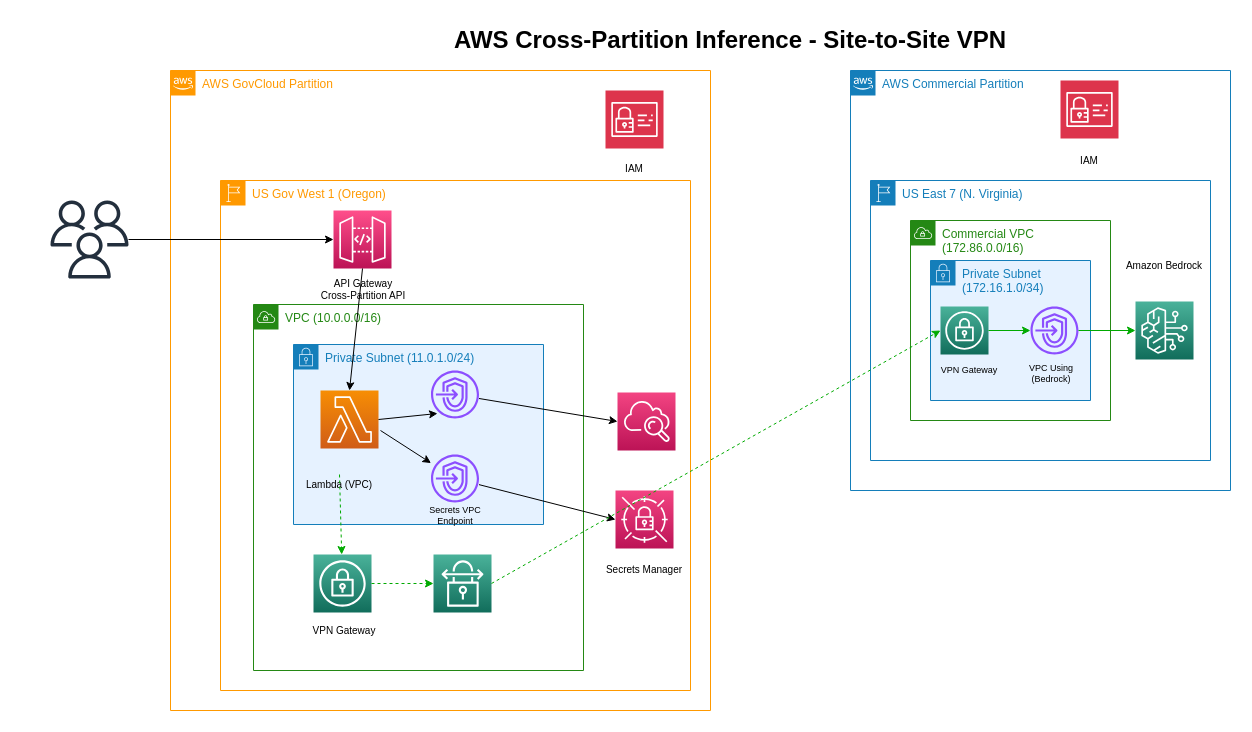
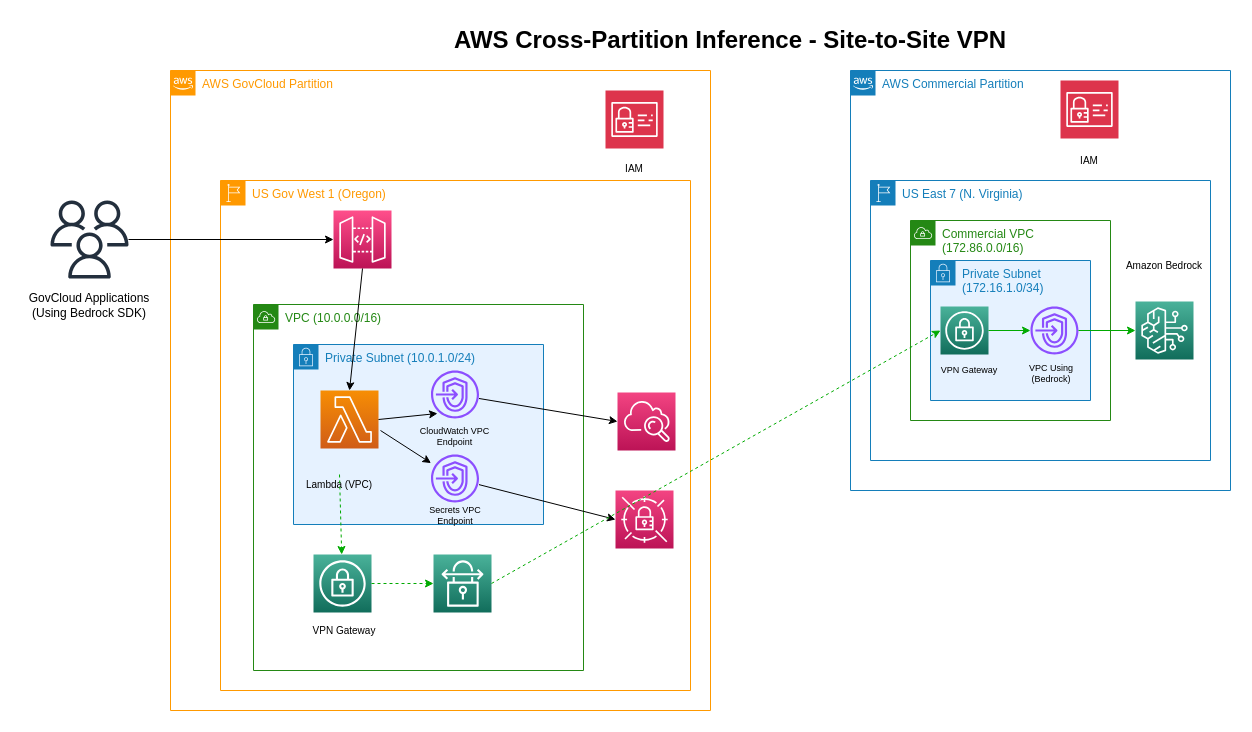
(364, 290) -> none
none -> (90, 306)
(410, 359) -> (410, 359)
none -> (455, 436)
(645, 570) -> none
